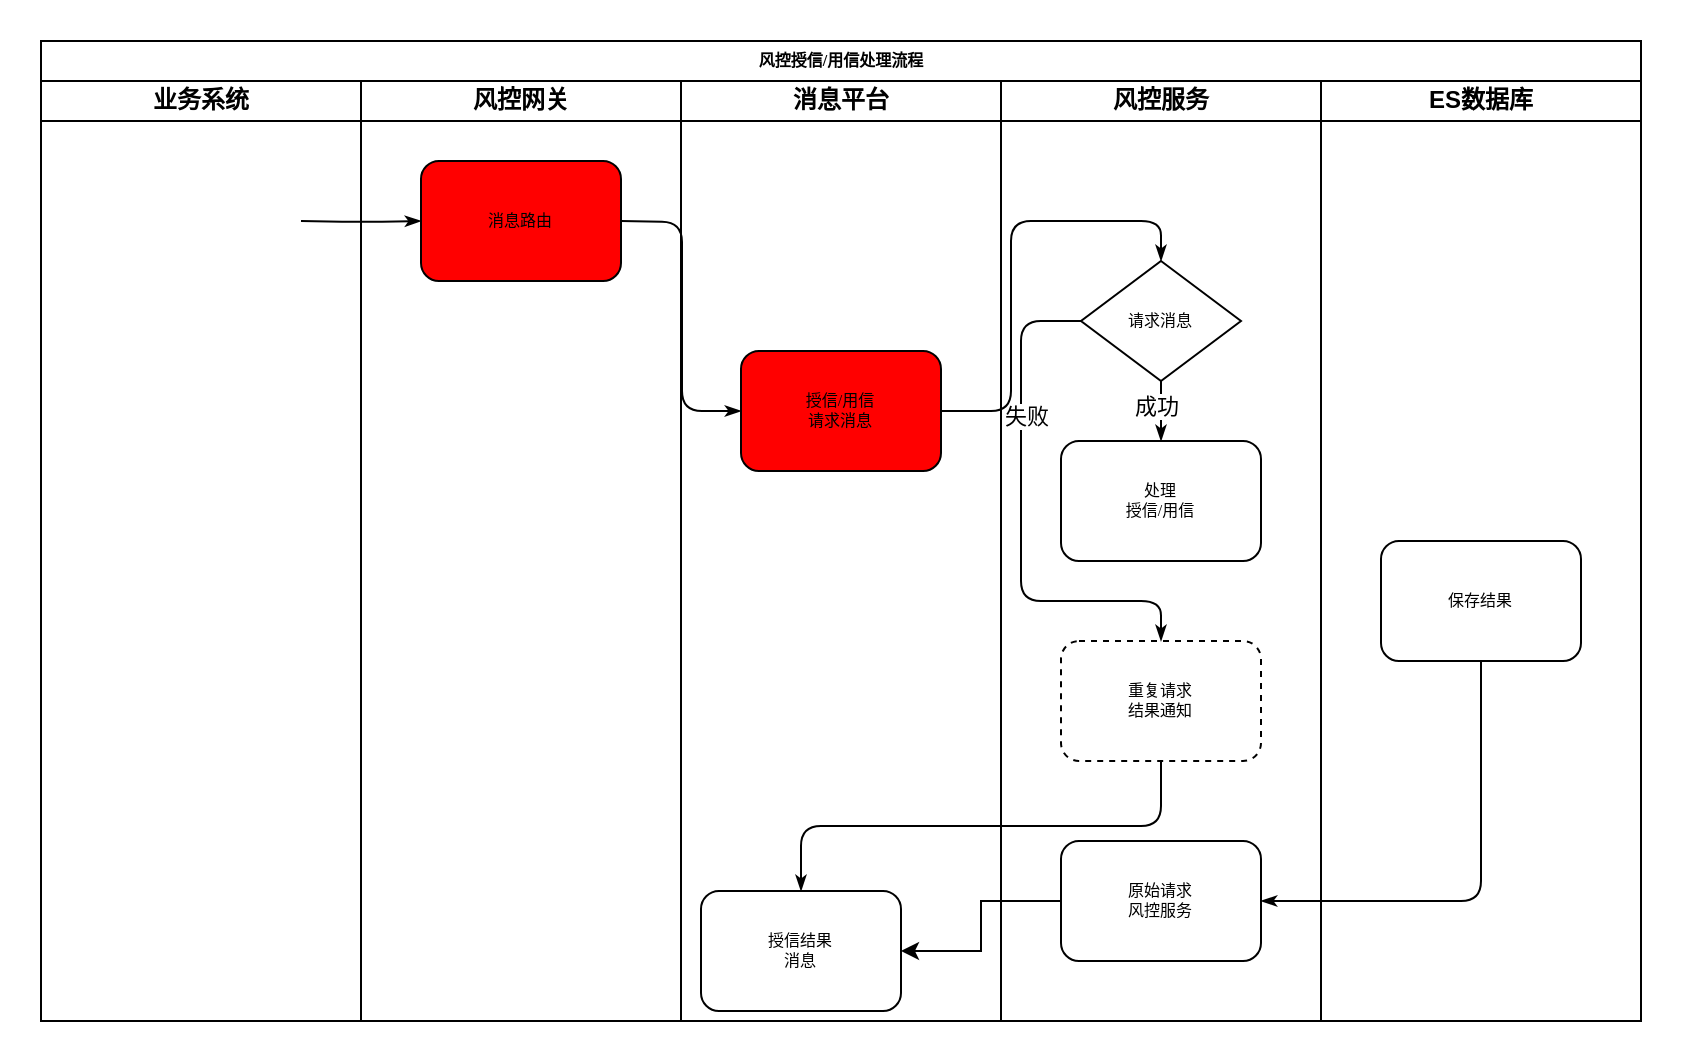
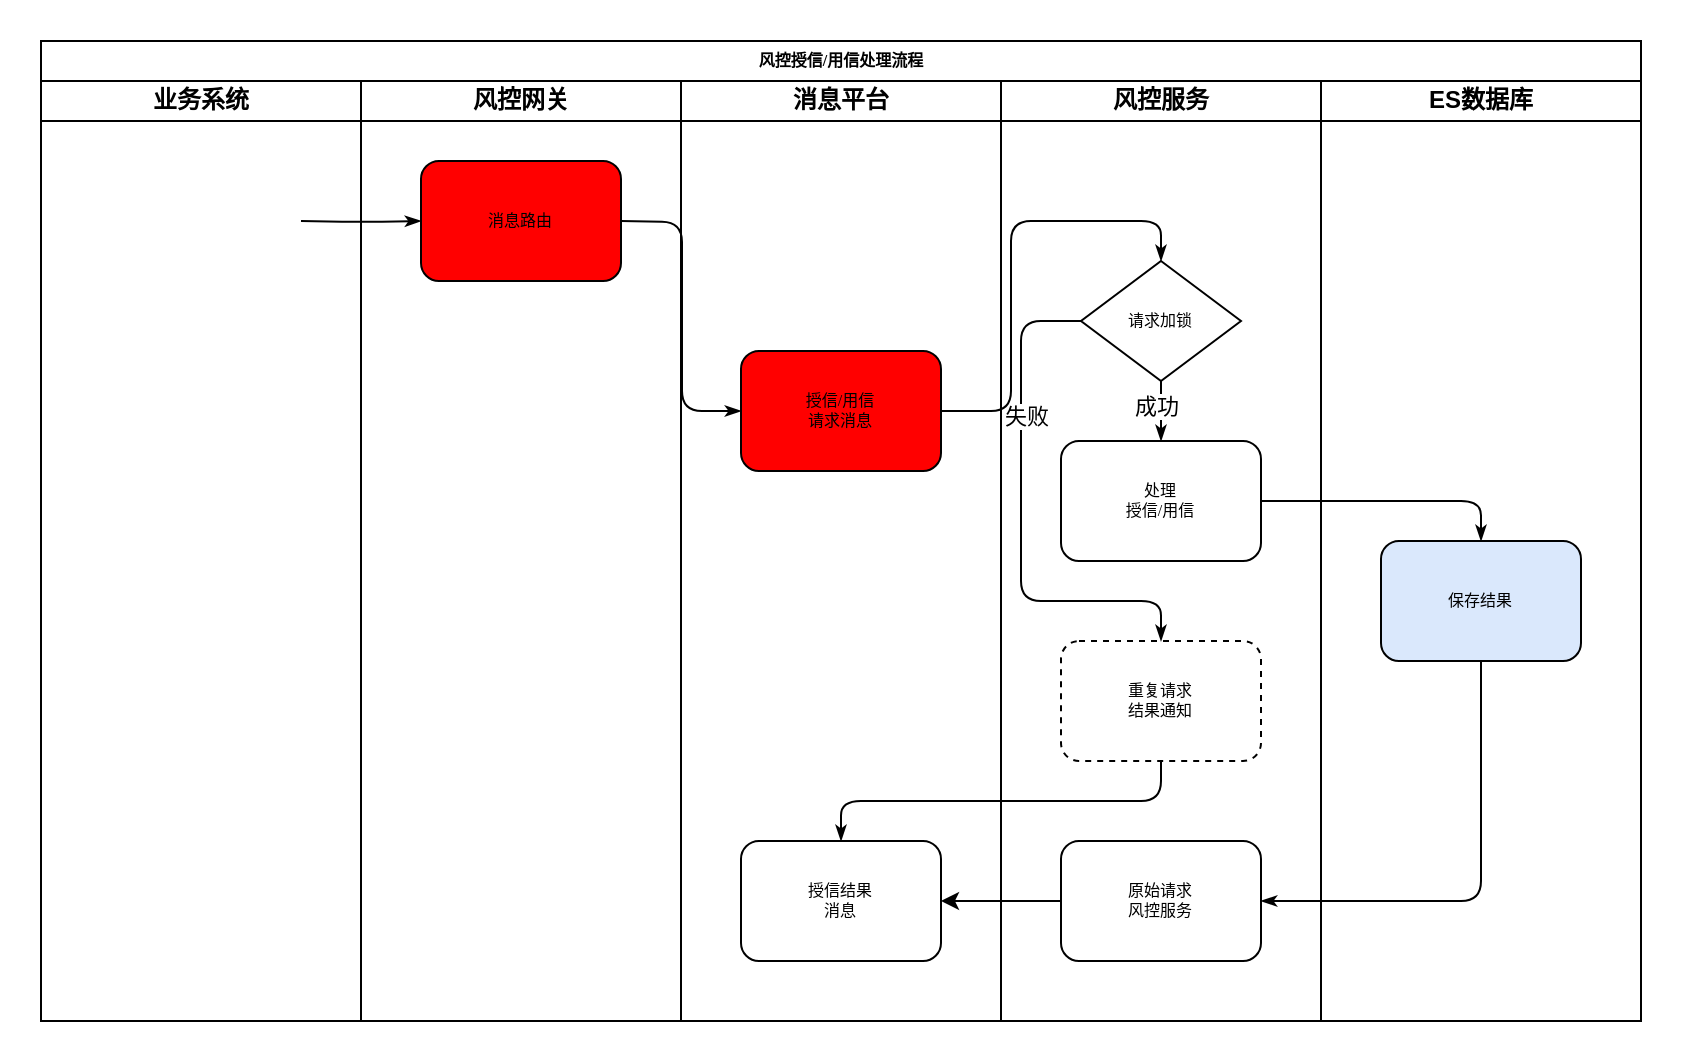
(1161, 321) -> (1161, 321)
none -> (1411, 501)
(1481, 601) -> (1481, 601)
(801, 951) -> (841, 901)
